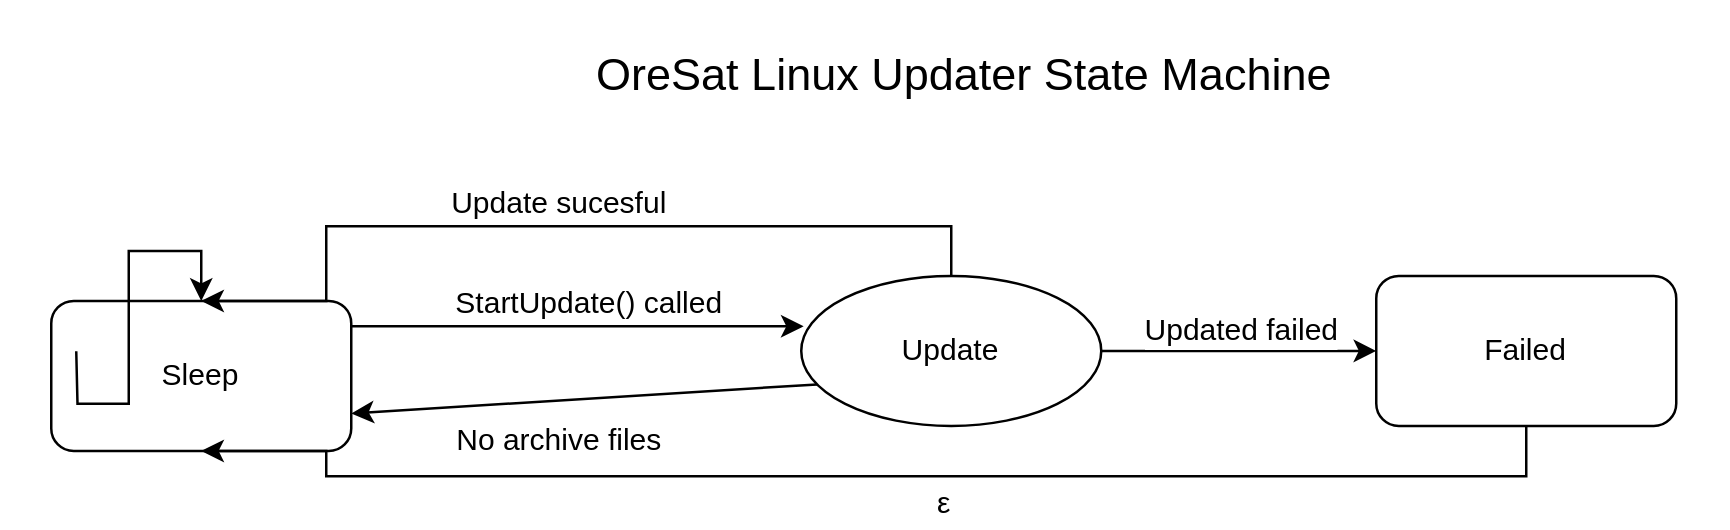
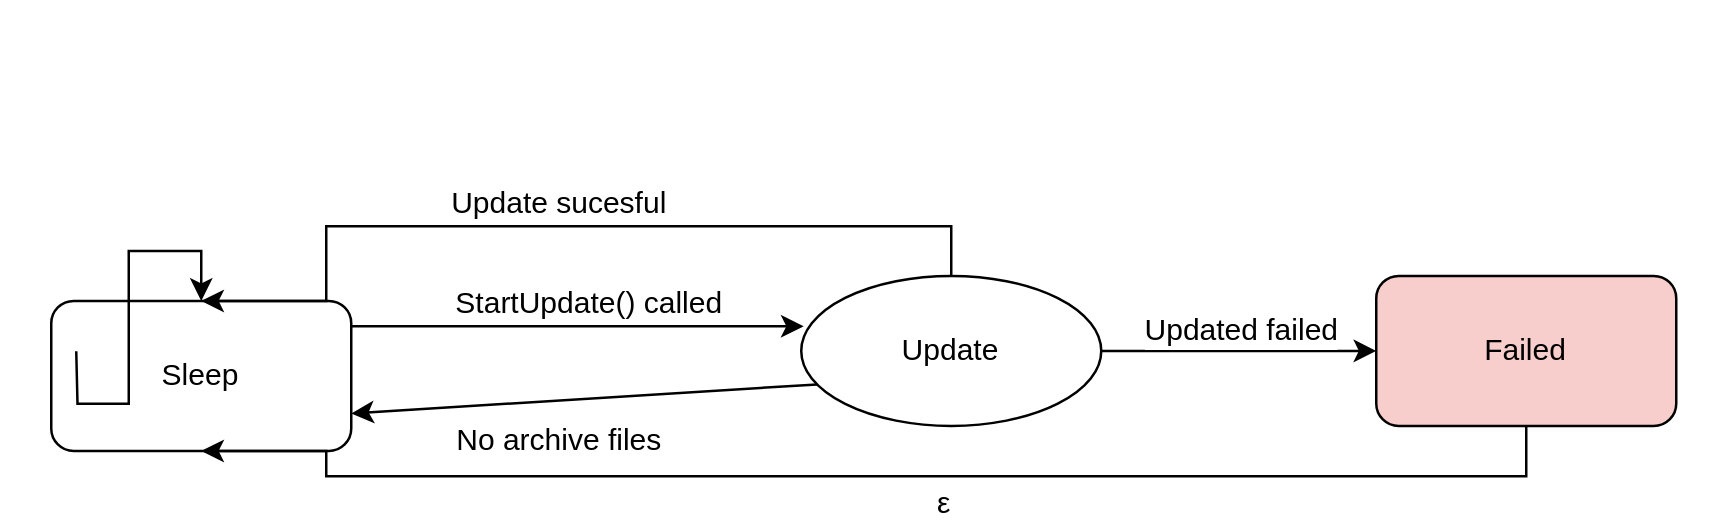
(964, 76) -> none
(1526, 351) -> (1526, 351)
